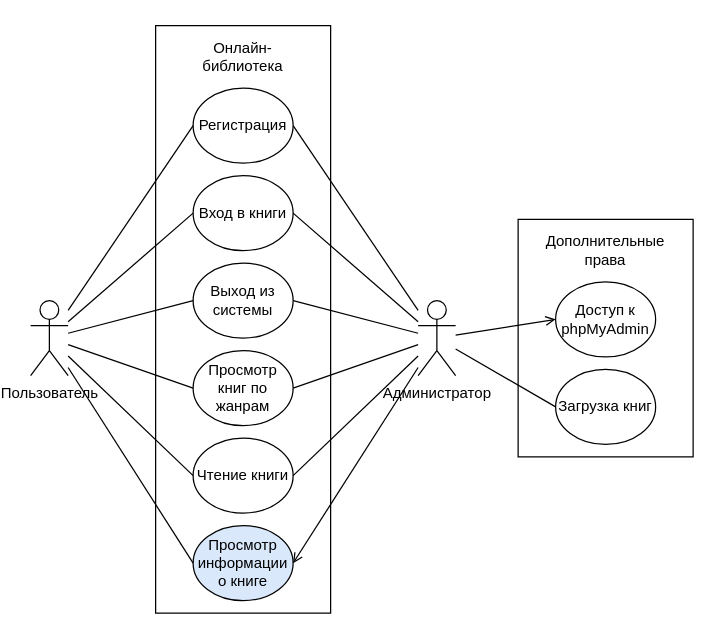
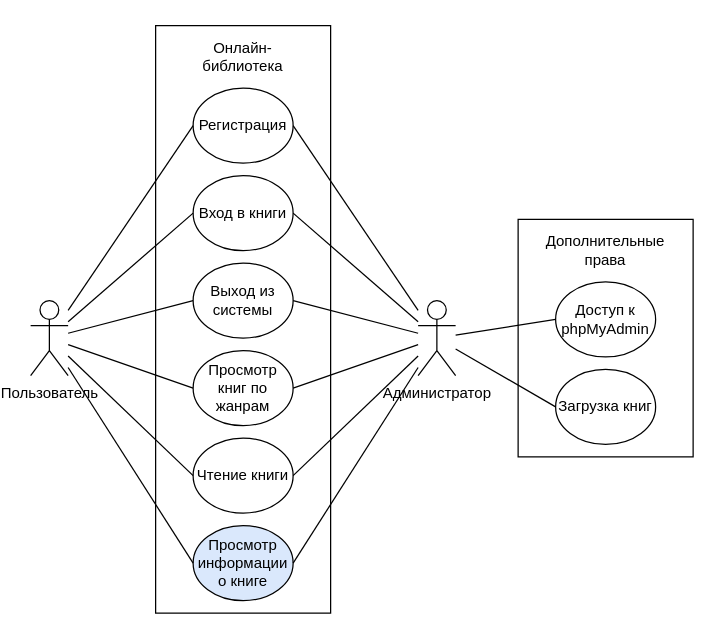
(549, 320) -> (550, 320)
(297, 557) -> (296, 559)
